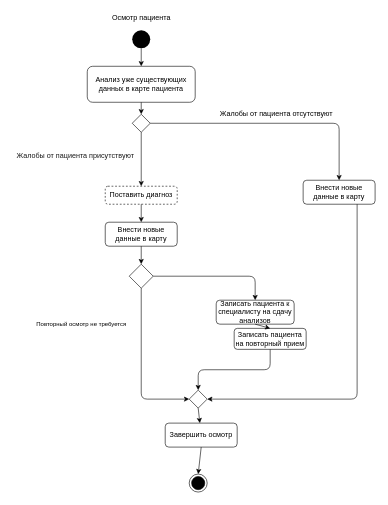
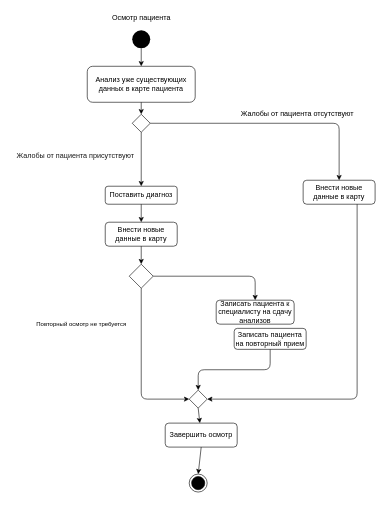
(276, 114) -> (297, 114)
(141, 195) -> (141, 195)
(261, 326) -> none
